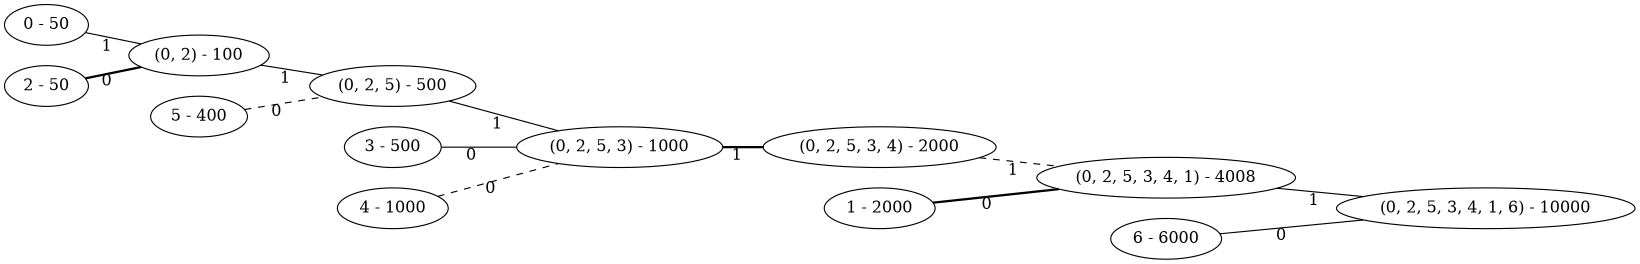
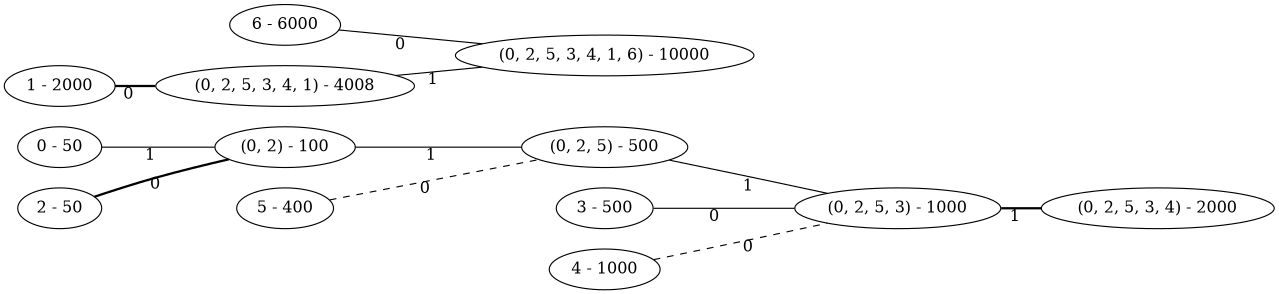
(1019, 162) -> none
